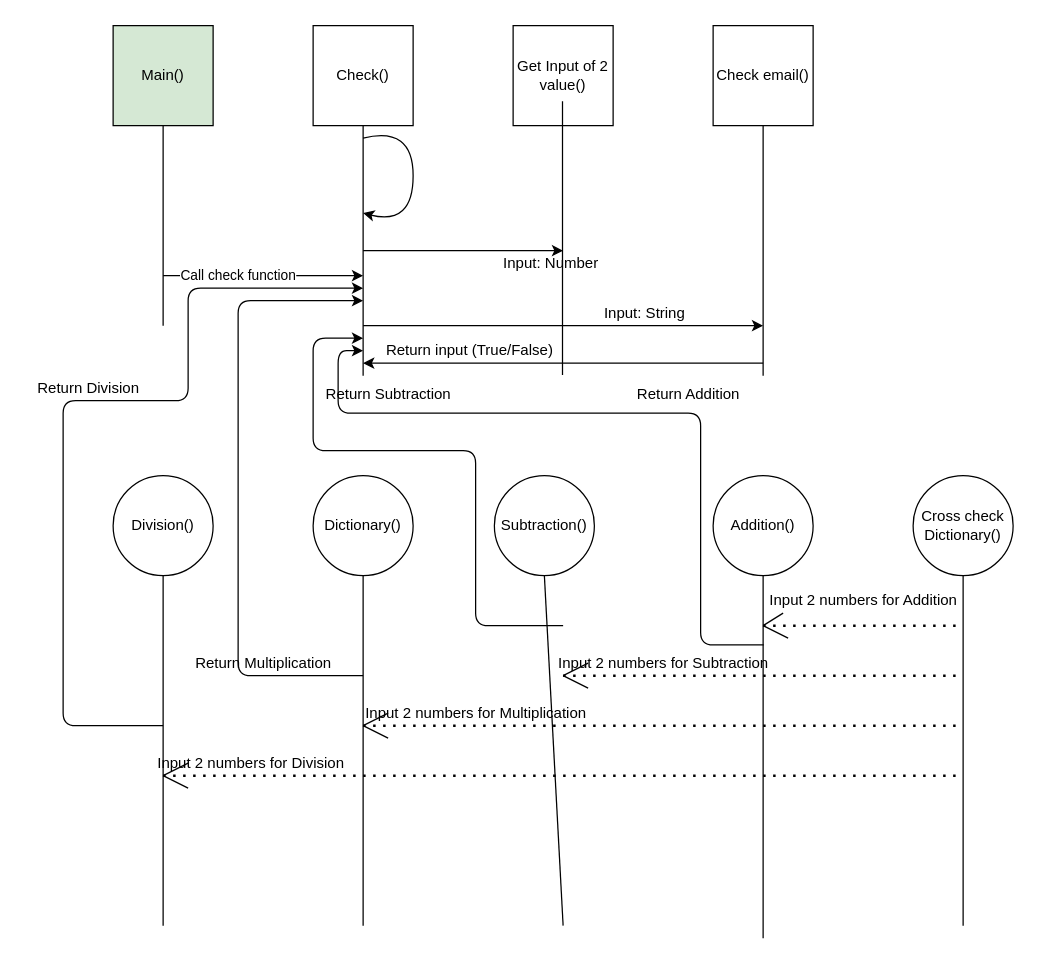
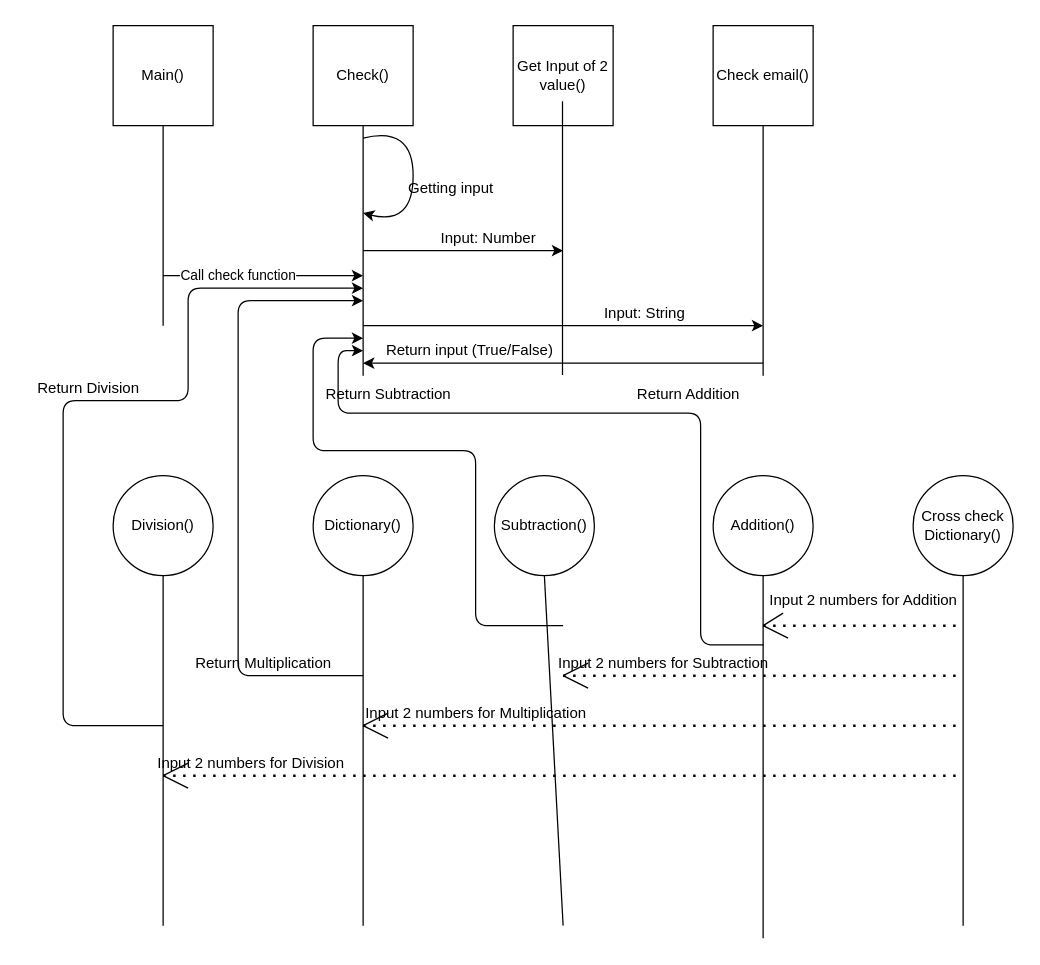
(163, 76) -> (163, 76)
none -> (451, 188)
(551, 263) -> (488, 238)
